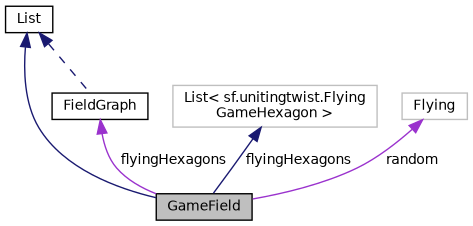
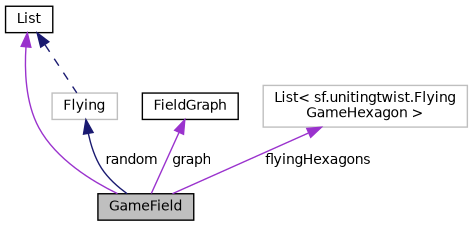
(69, 68) -> (61, 69)
(57, 150) -> (45, 137)
(172, 160) -> (190, 160)
(233, 166) -> (240, 163)
(338, 176) -> (101, 168)
